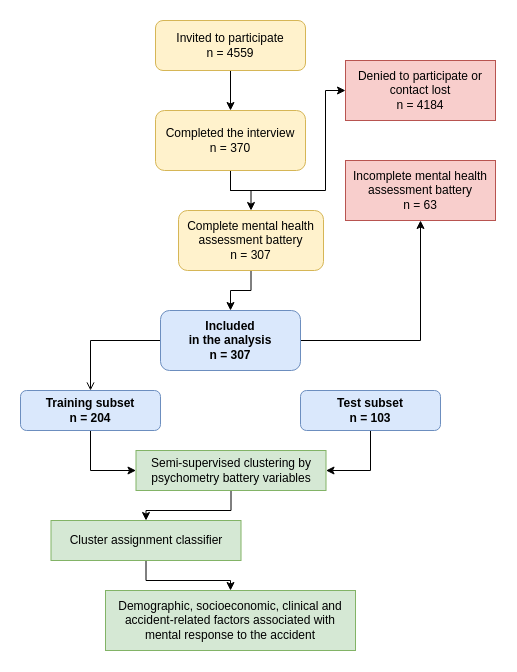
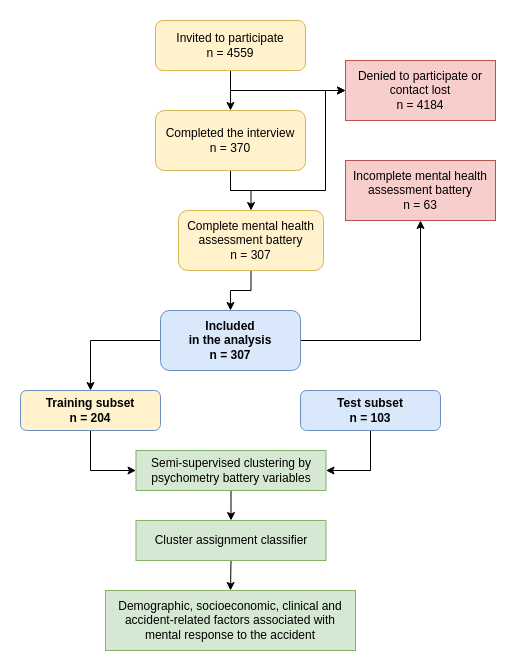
none -> (277, 91)
(91, 384) -> (91, 382)
(91, 411) -> (91, 411)
(146, 541) -> (231, 541)
